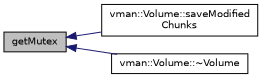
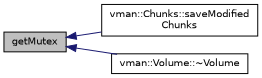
(180, 20) -> (180, 20)
